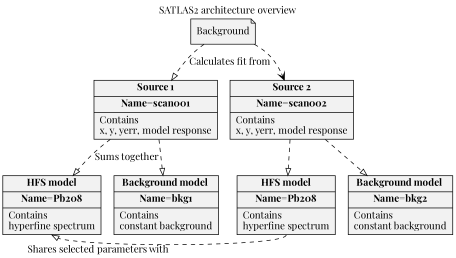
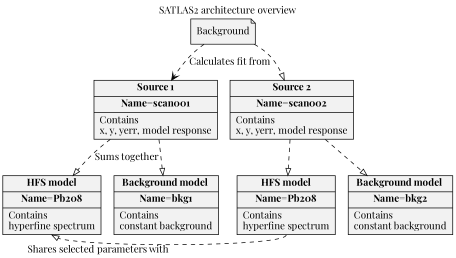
(270, 57) -> (270, 57)
(188, 58) -> (188, 58)
